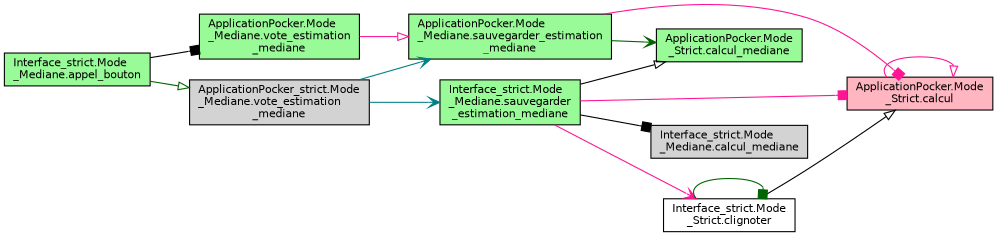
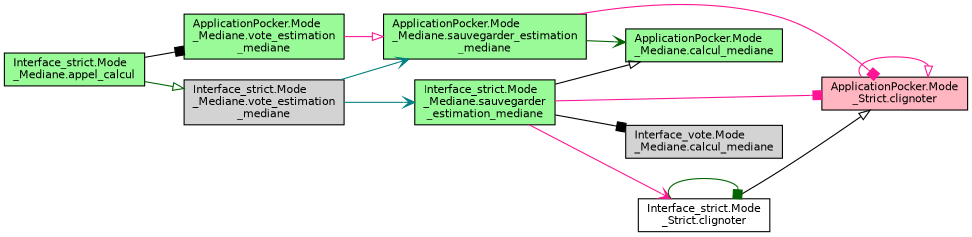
(729, 45) -> (704, 45)
(77, 69) -> (75, 69)
(920, 94) -> (895, 94)
(279, 102) -> (264, 102)
(729, 142) -> (704, 142)
